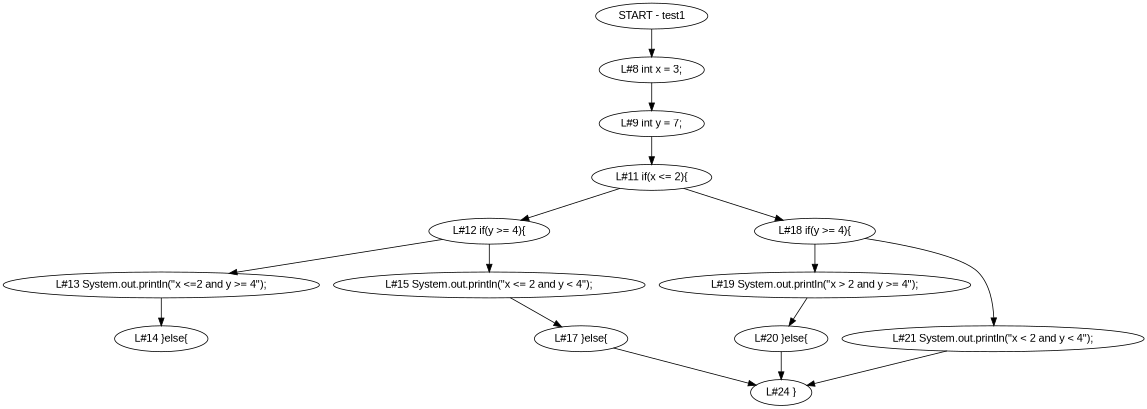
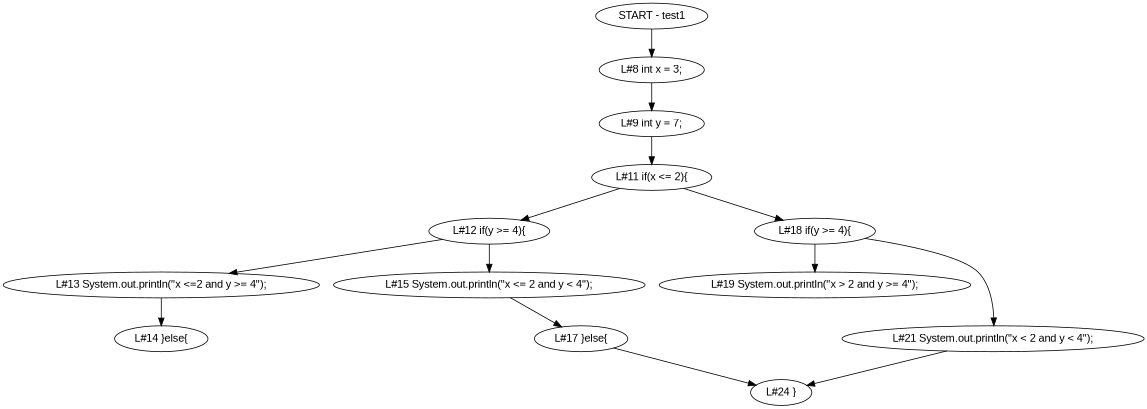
(781, 339) -> none
